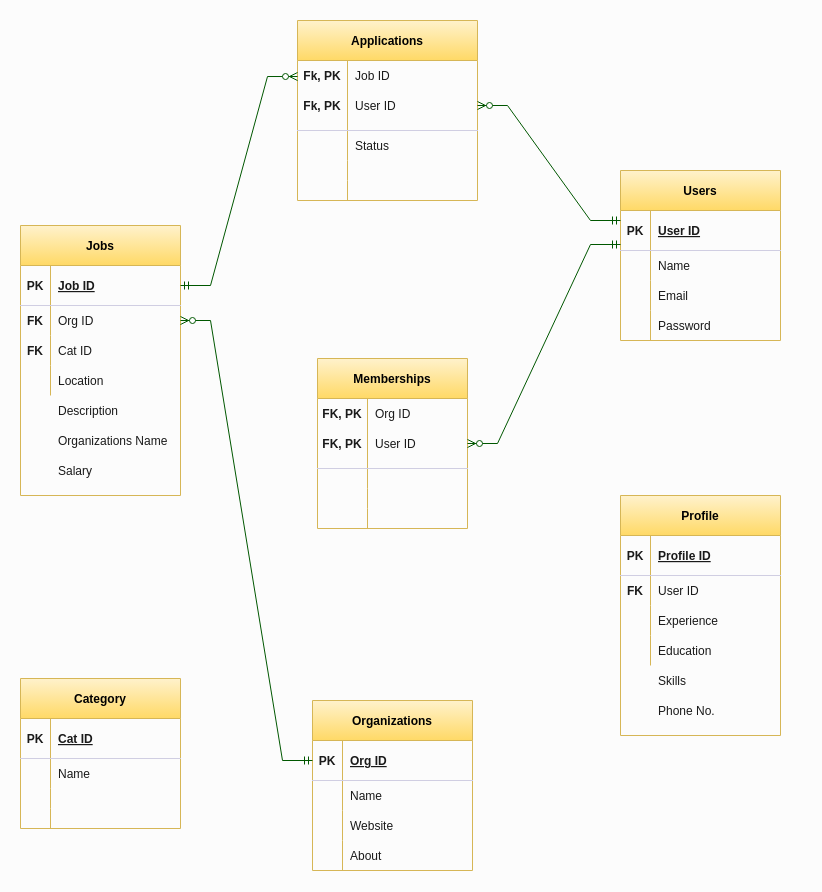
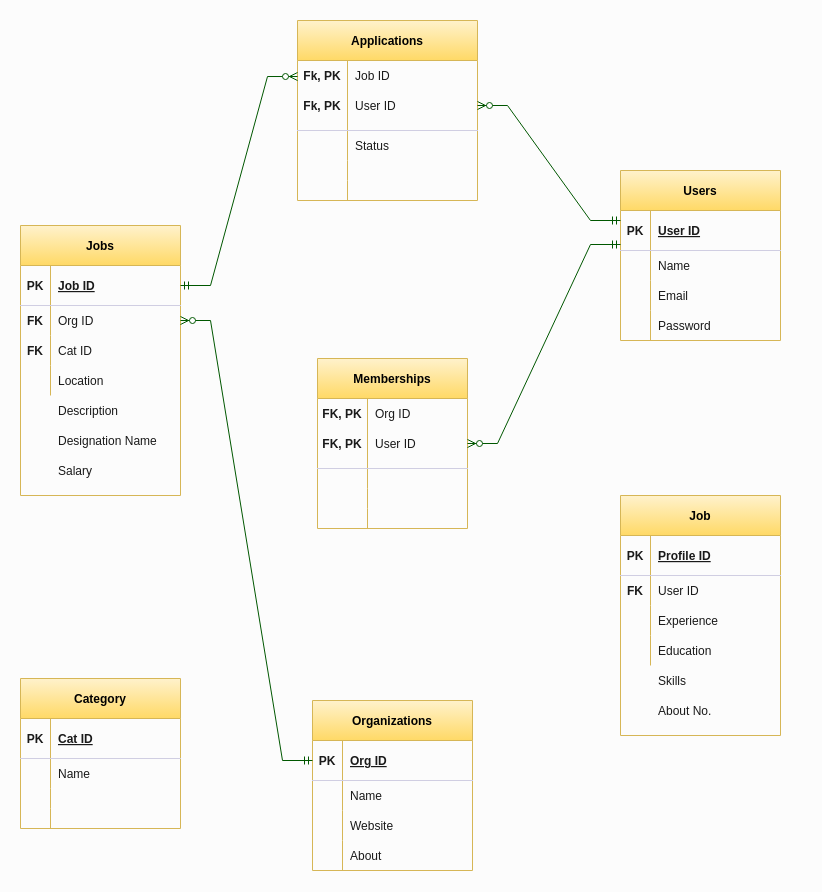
(114, 441) -> (107, 441)
(700, 516) -> (700, 516)
(685, 711) -> (685, 711)
